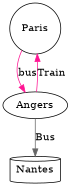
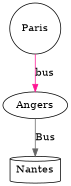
(38, 77) -> none
